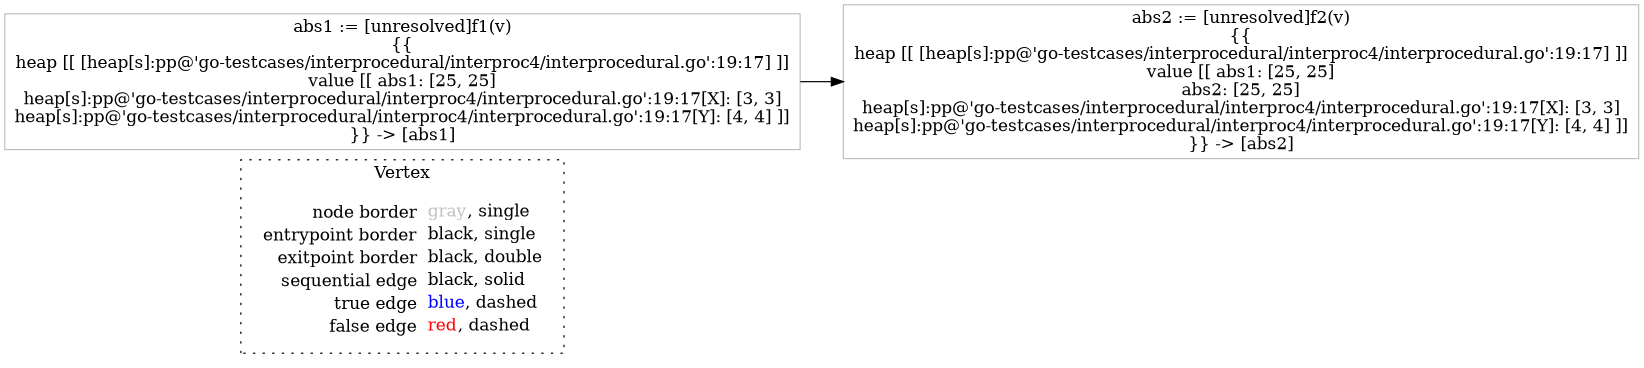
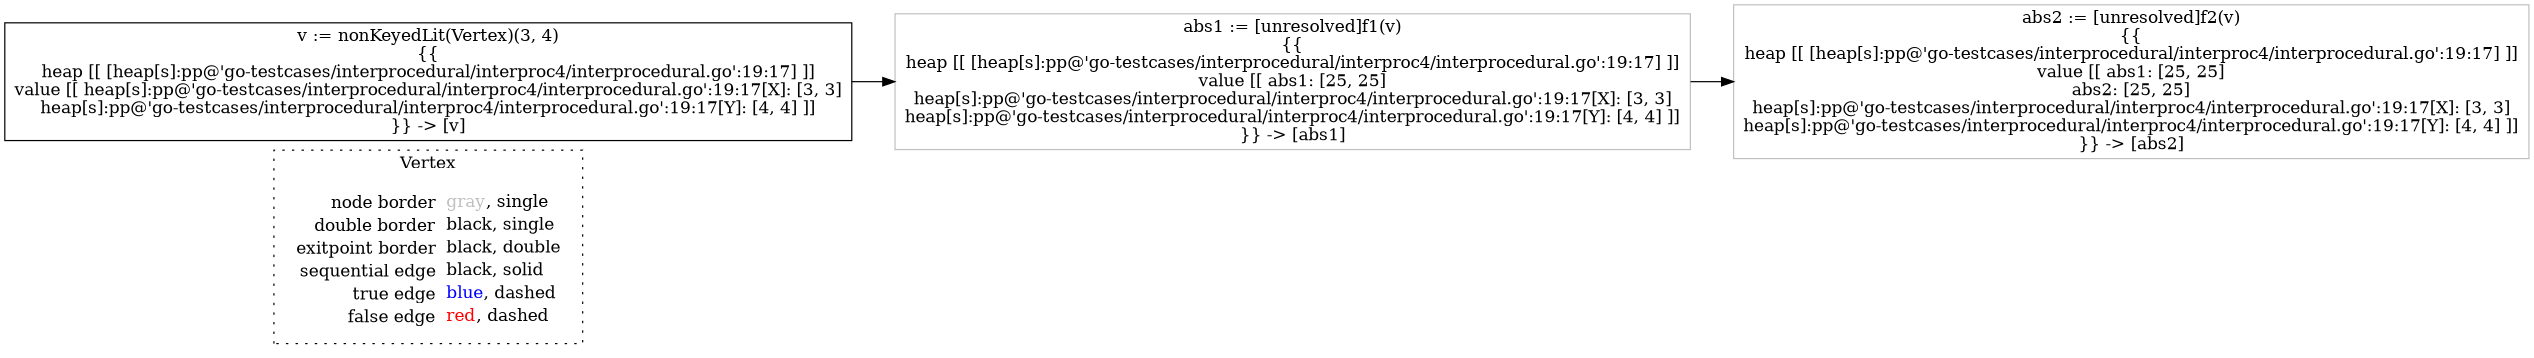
none -> (428, 82)
(343, 235) -> (378, 226)
